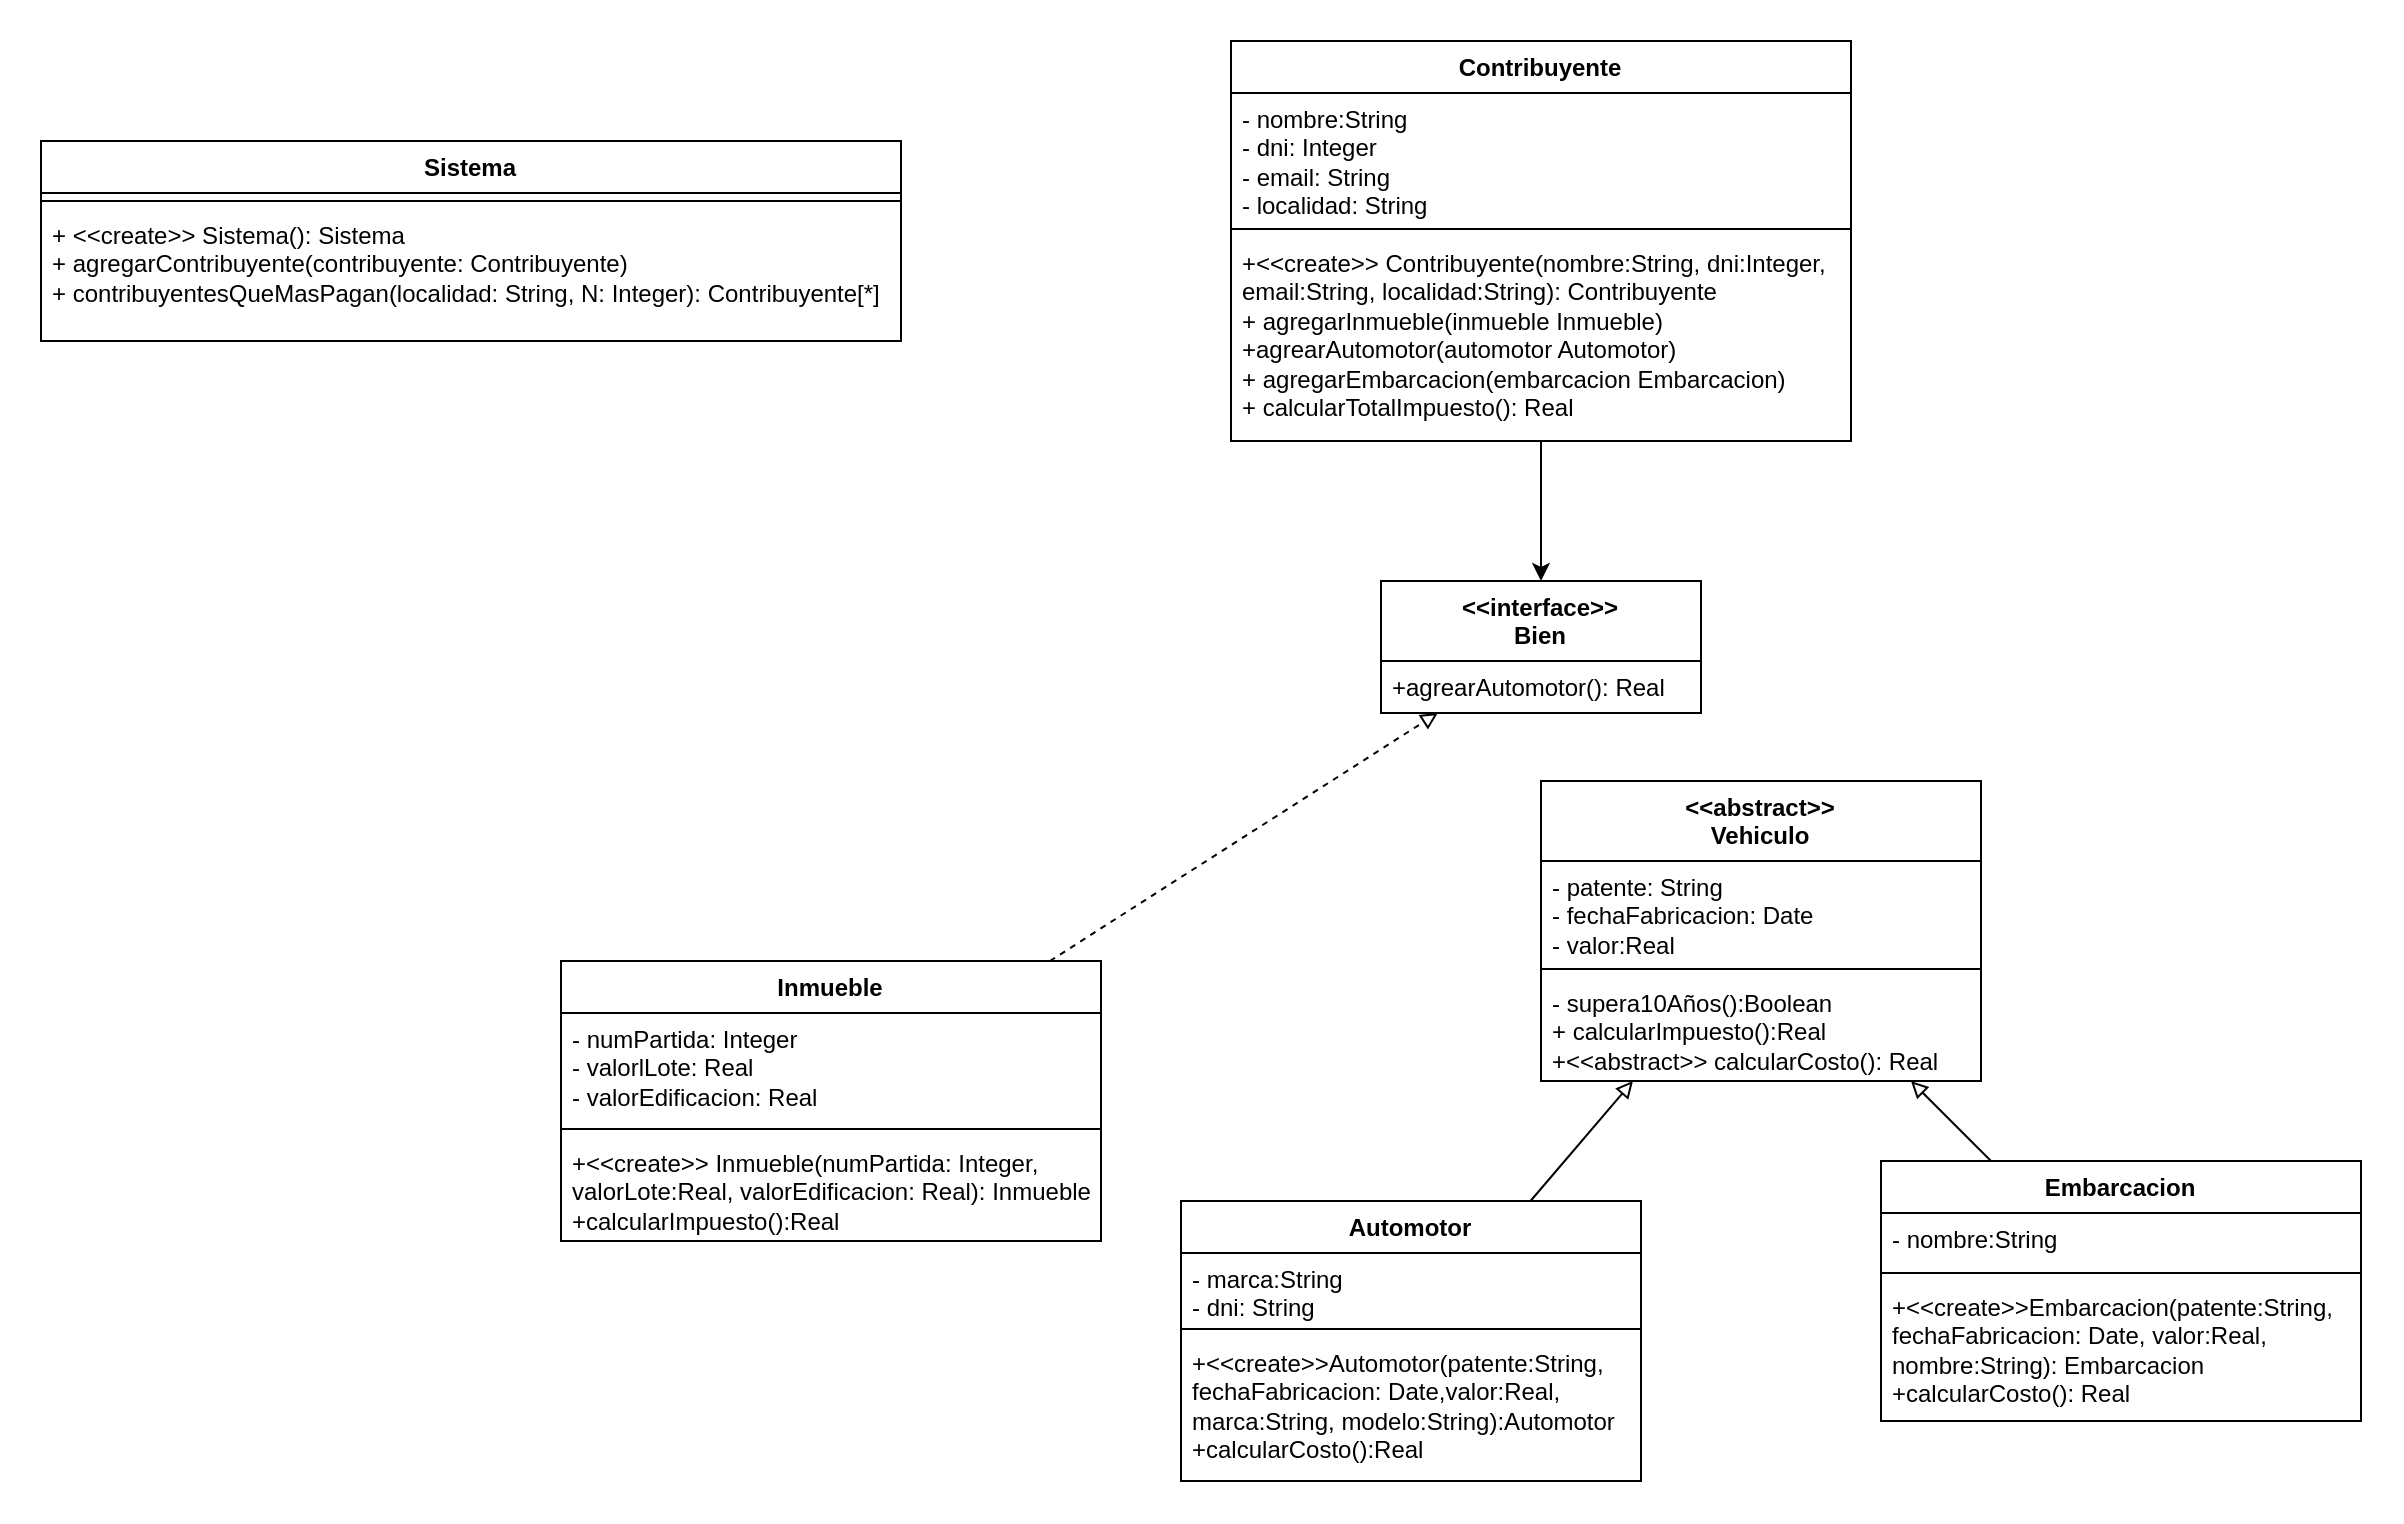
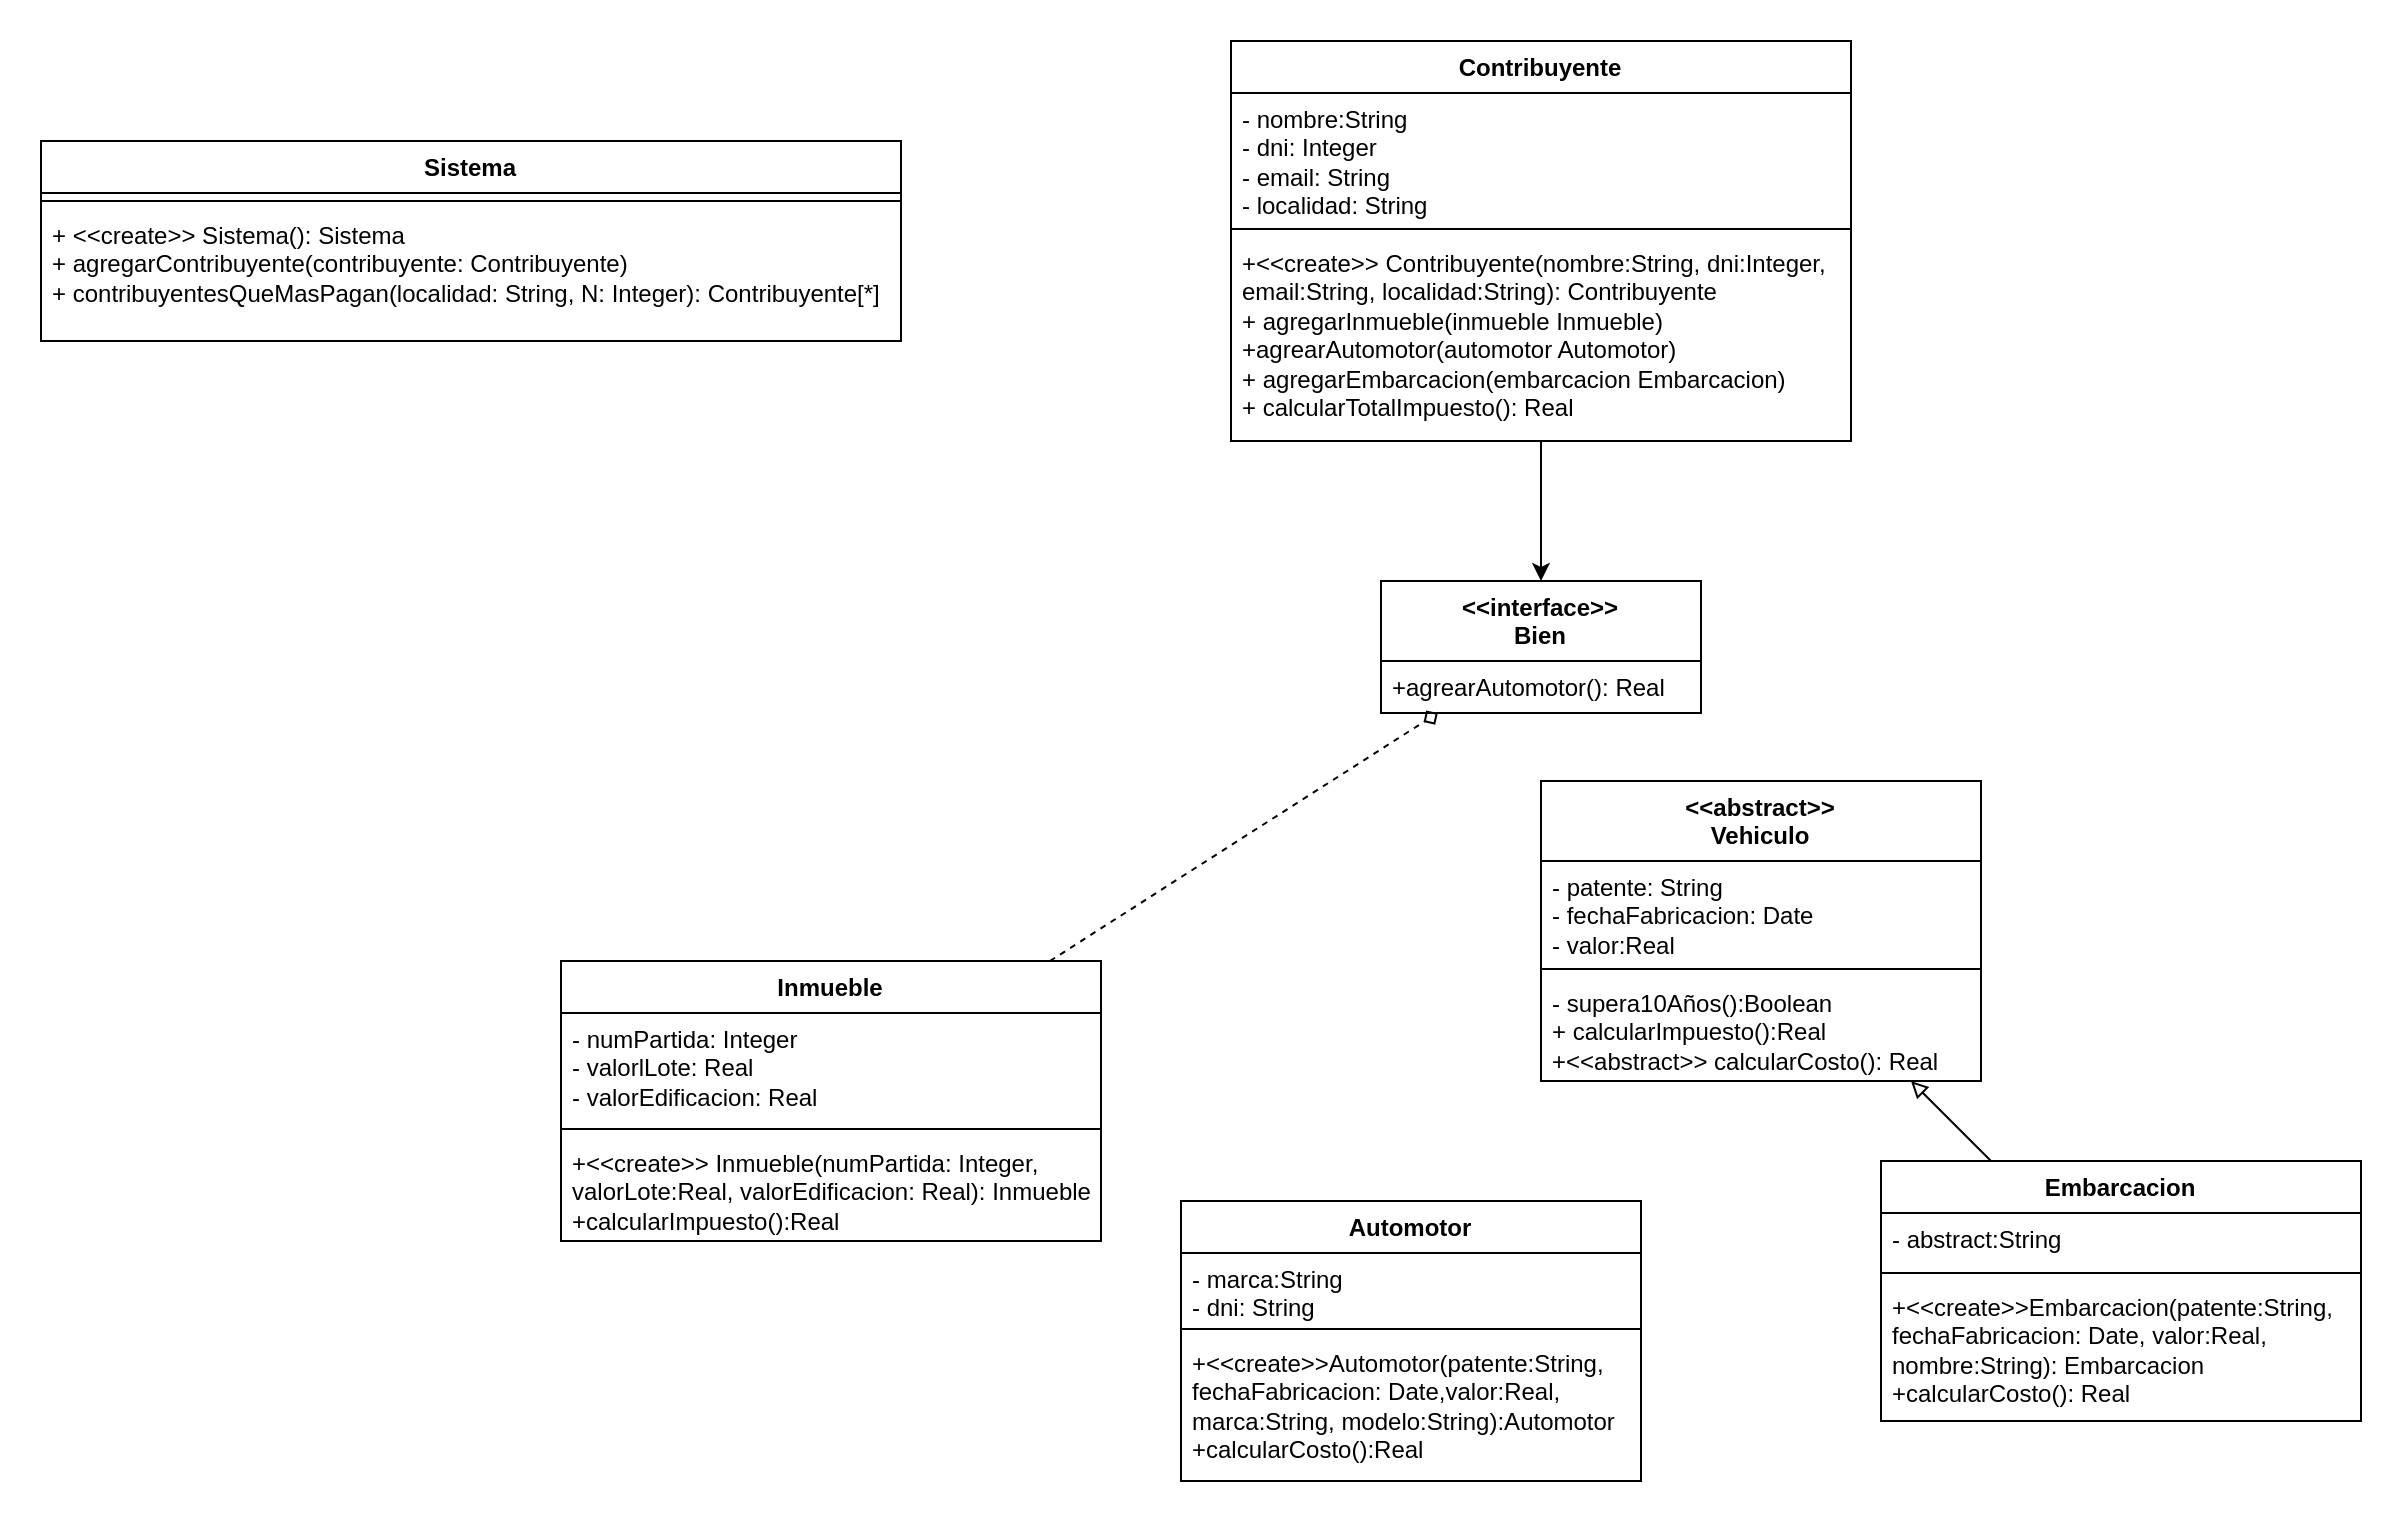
(1422, 723) -> (1422, 723)
(1576, 1148) -> none
(1984, 1241) -> (1998, 1241)
